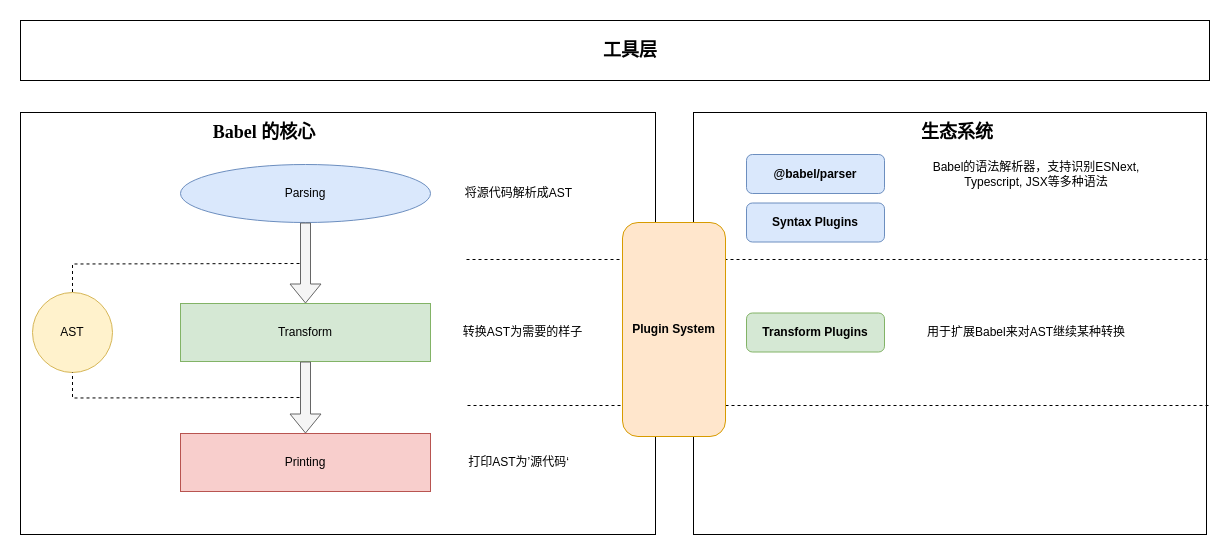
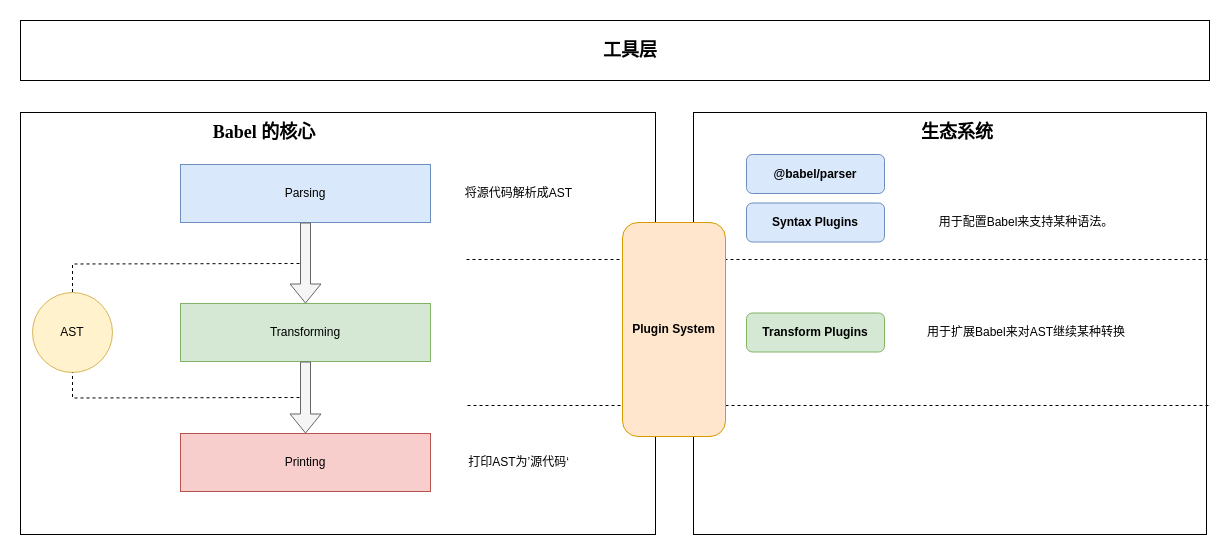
(1037, 175) -> none
(306, 194) -> (306, 194)
none -> (1027, 223)
(306, 333) -> (306, 333)
(523, 333) -> none
